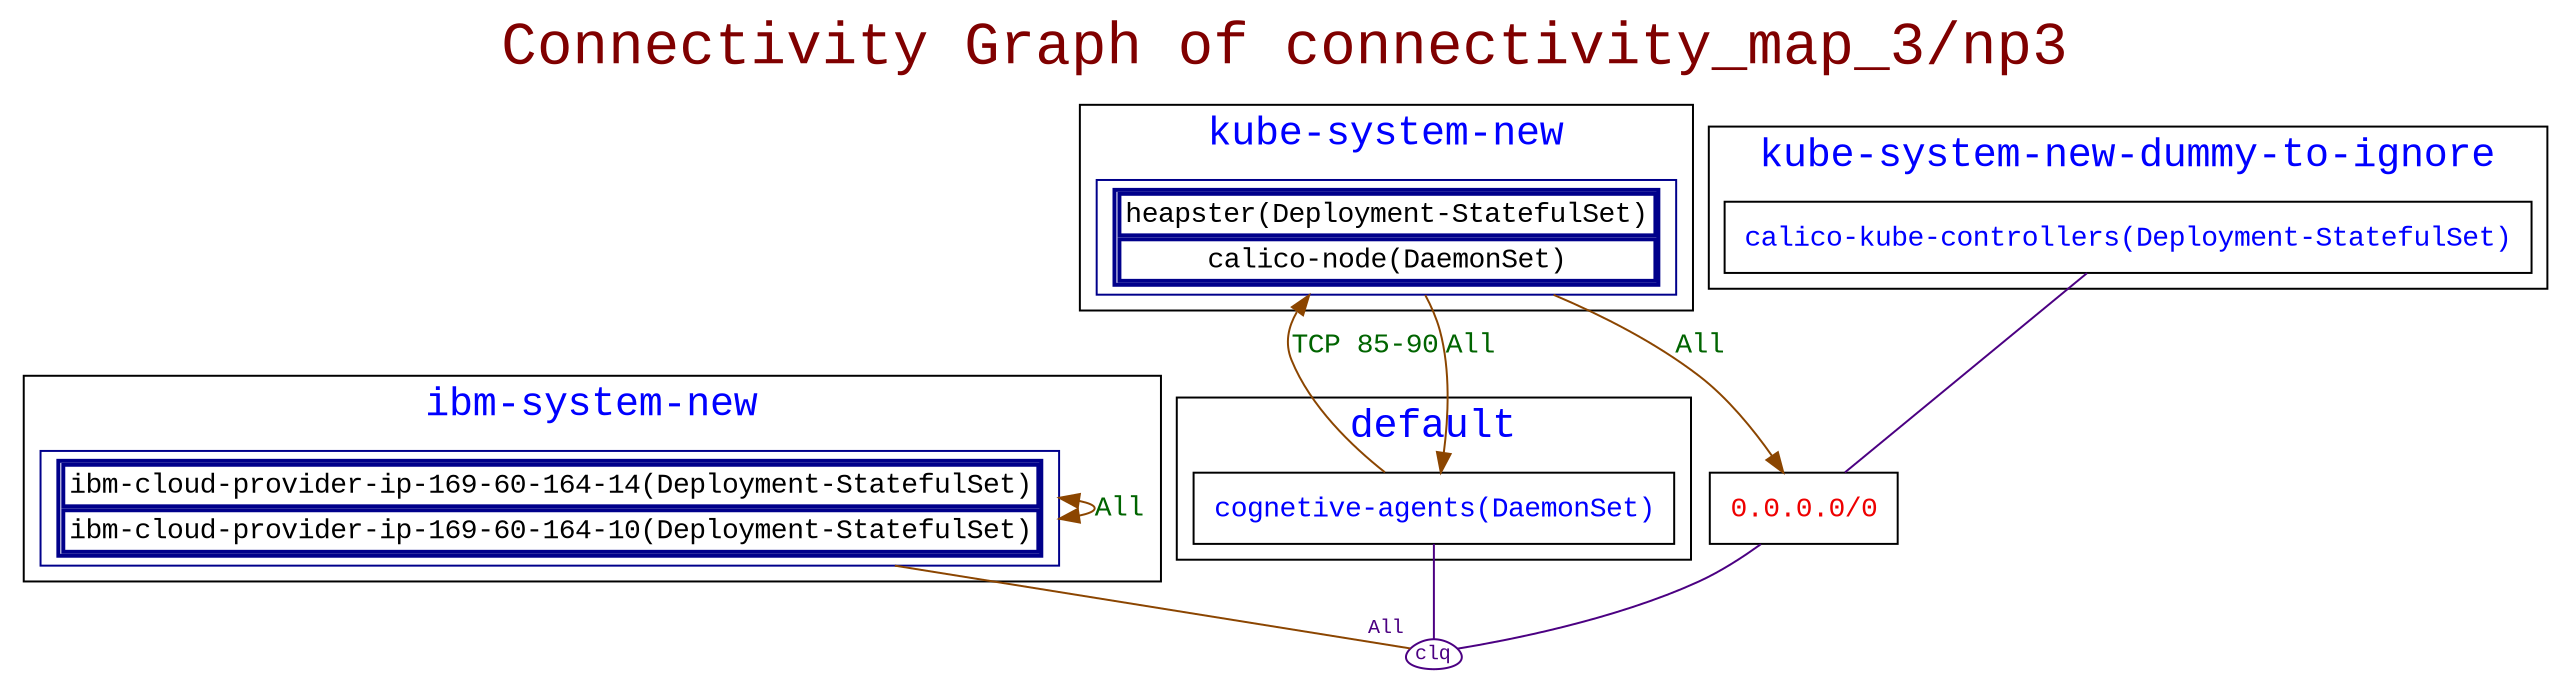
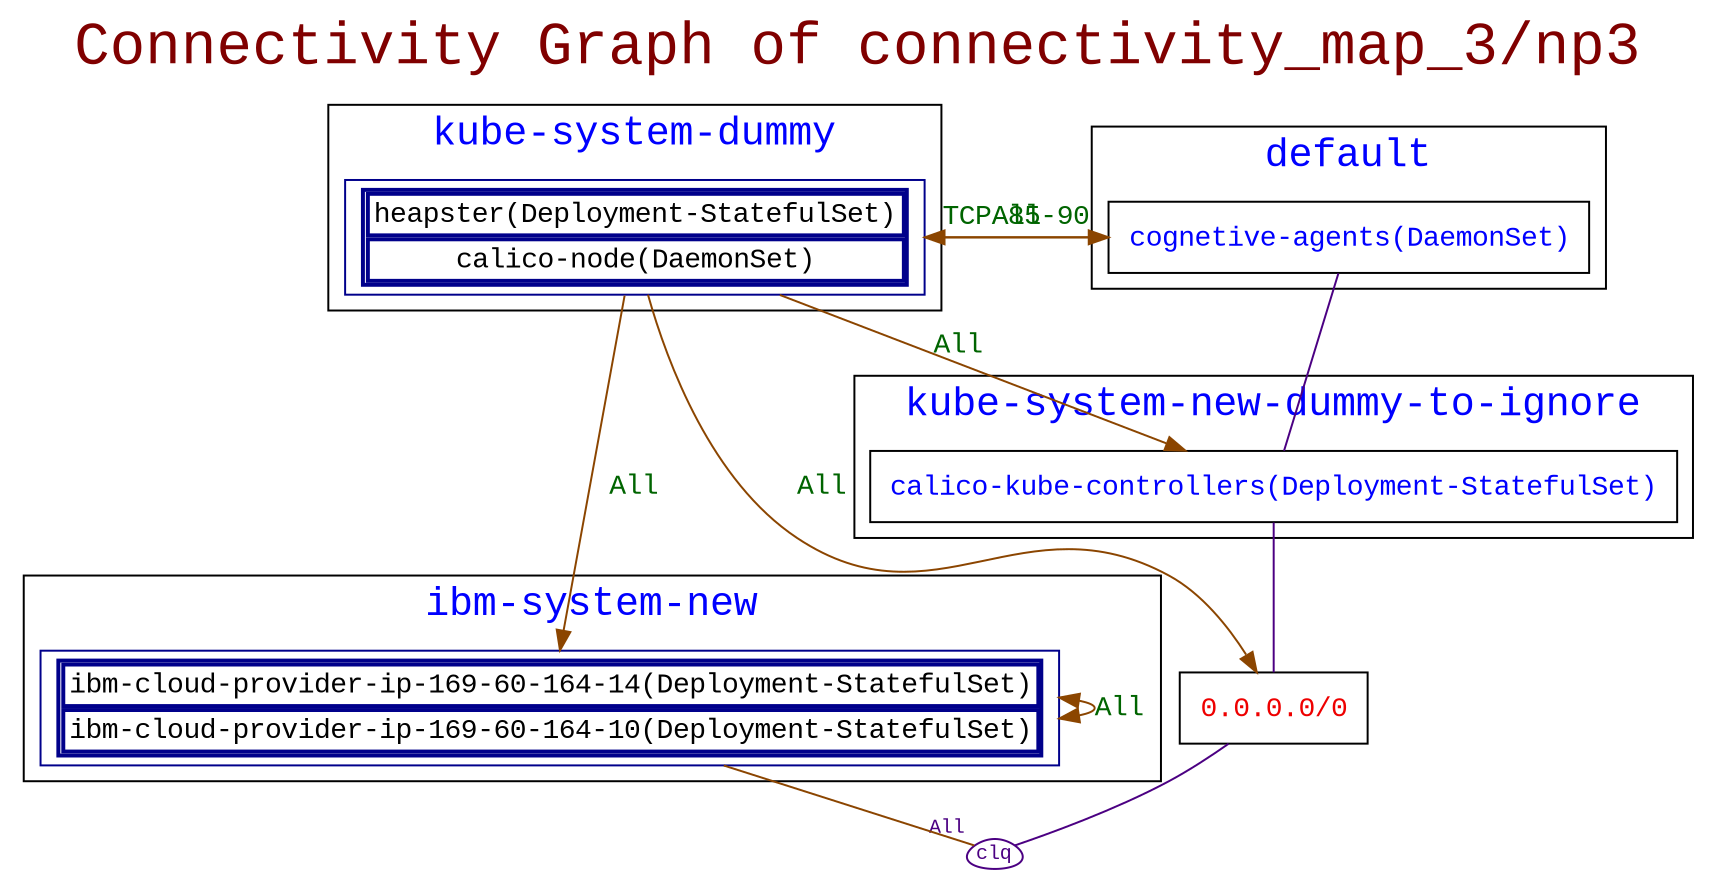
(1386, 134) -> (635, 134)
none -> (954, 362)
none -> (594, 463)
(1434, 592) -> (1311, 362)
